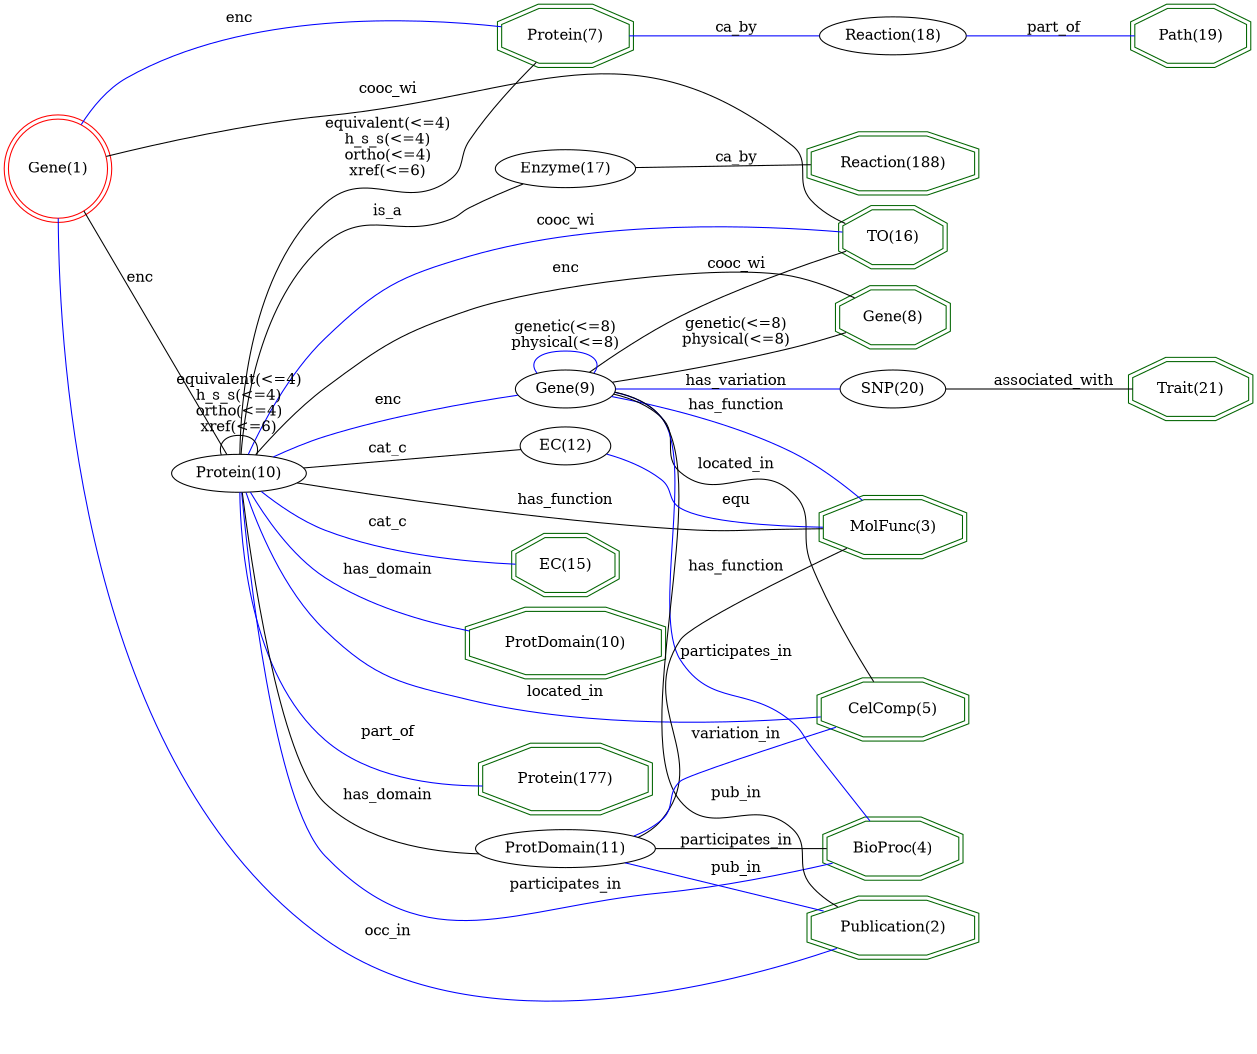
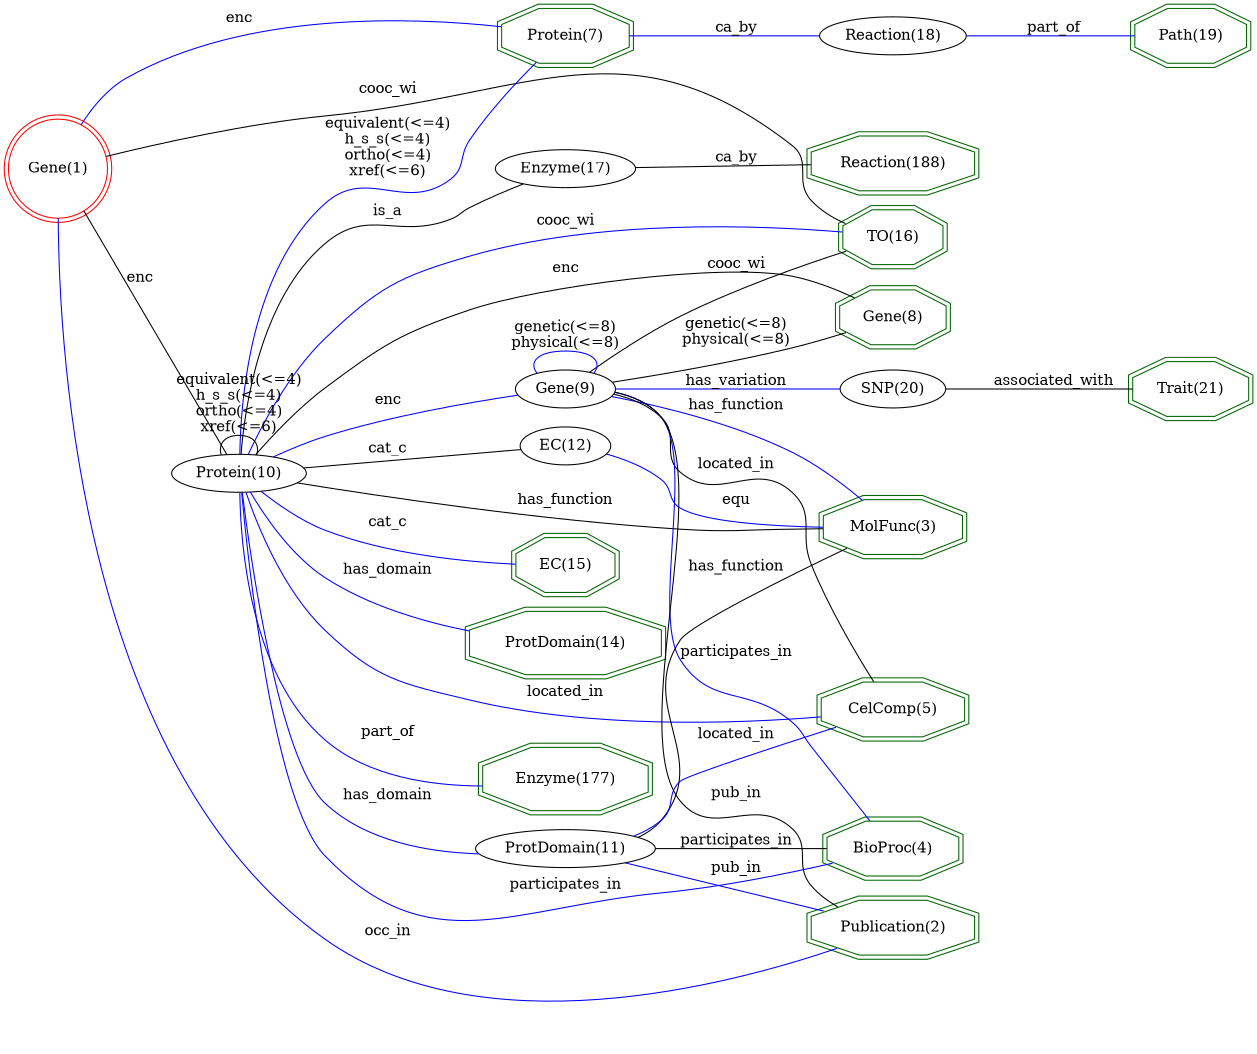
(328, 201) -> (328, 201)
(565, 643) -> (565, 643)
(290, 733) -> (290, 733)
(736, 734) -> (736, 734)
(565, 779) -> (565, 779)
